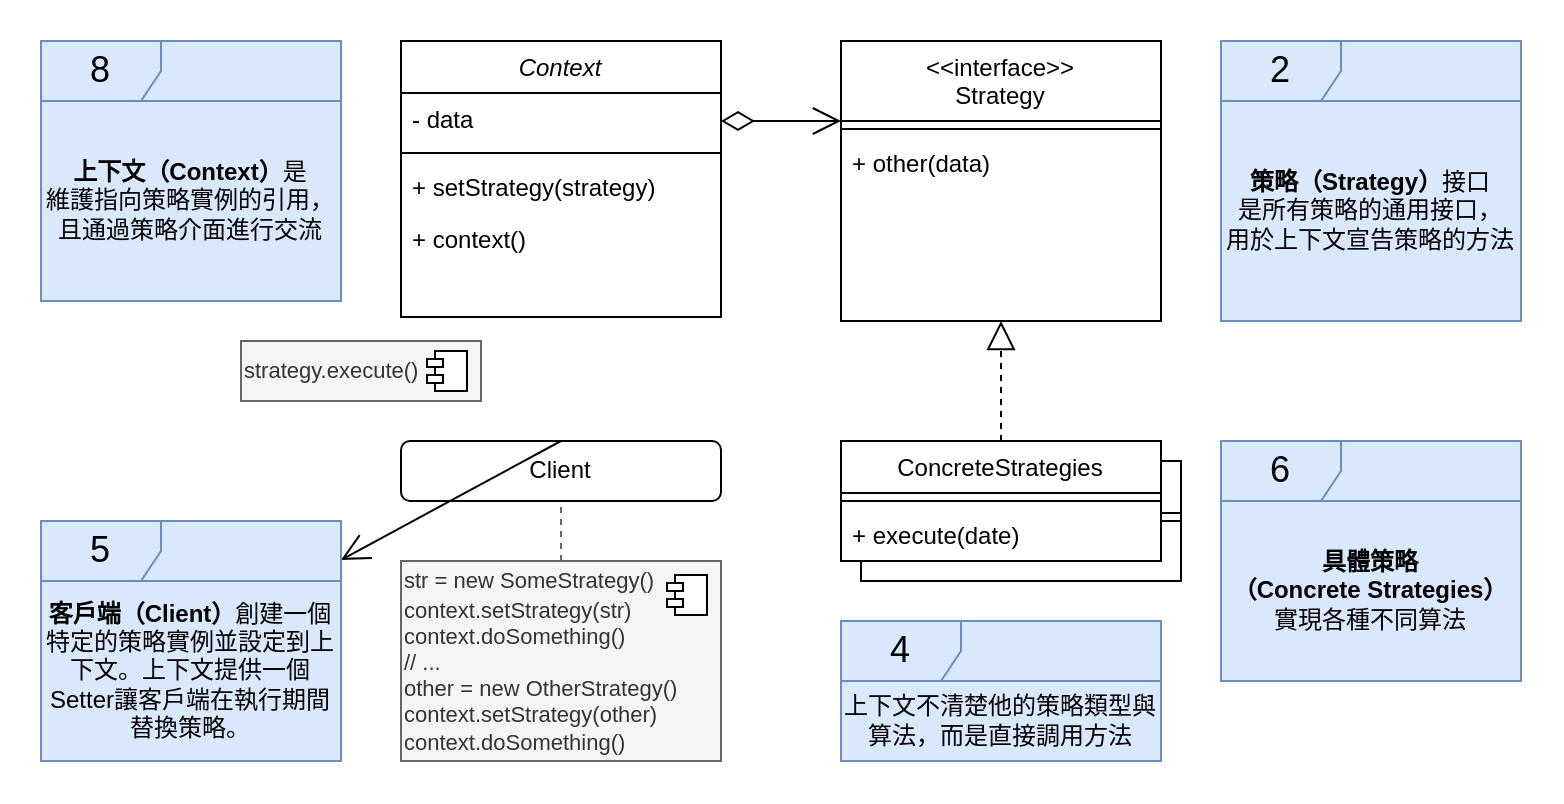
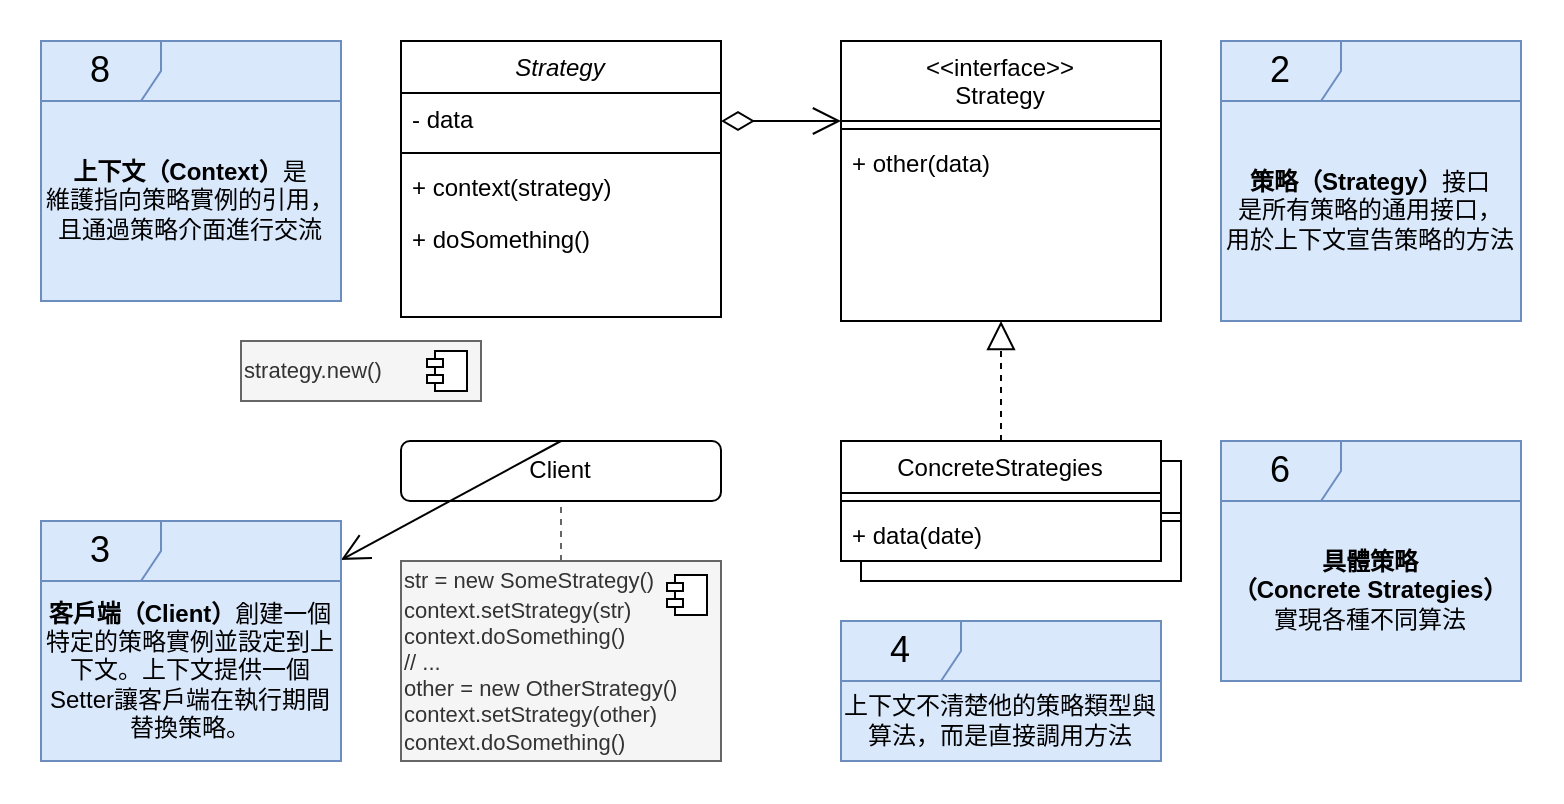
(560, 68) -> (560, 68)
(563, 188) -> (537, 188)
(483, 240) -> (507, 240)
(363, 371) -> (336, 371)
(950, 536) -> (930, 536)
(101, 551) -> (101, 551)
